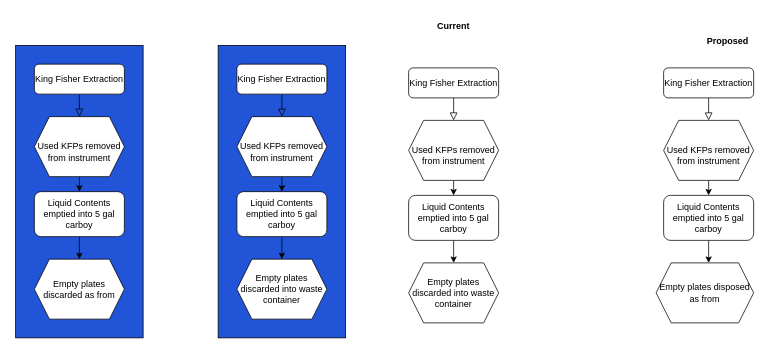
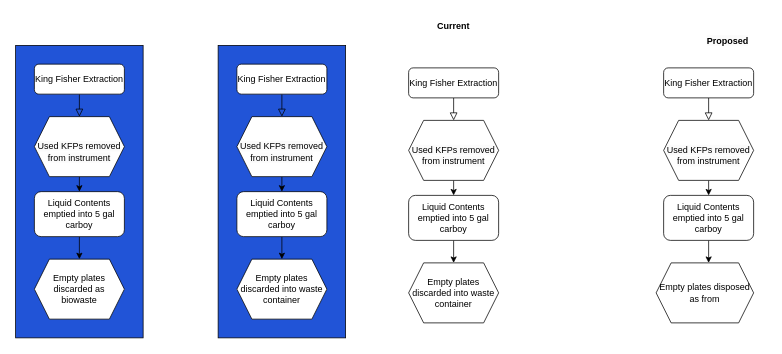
(79, 289) -> (79, 289)
